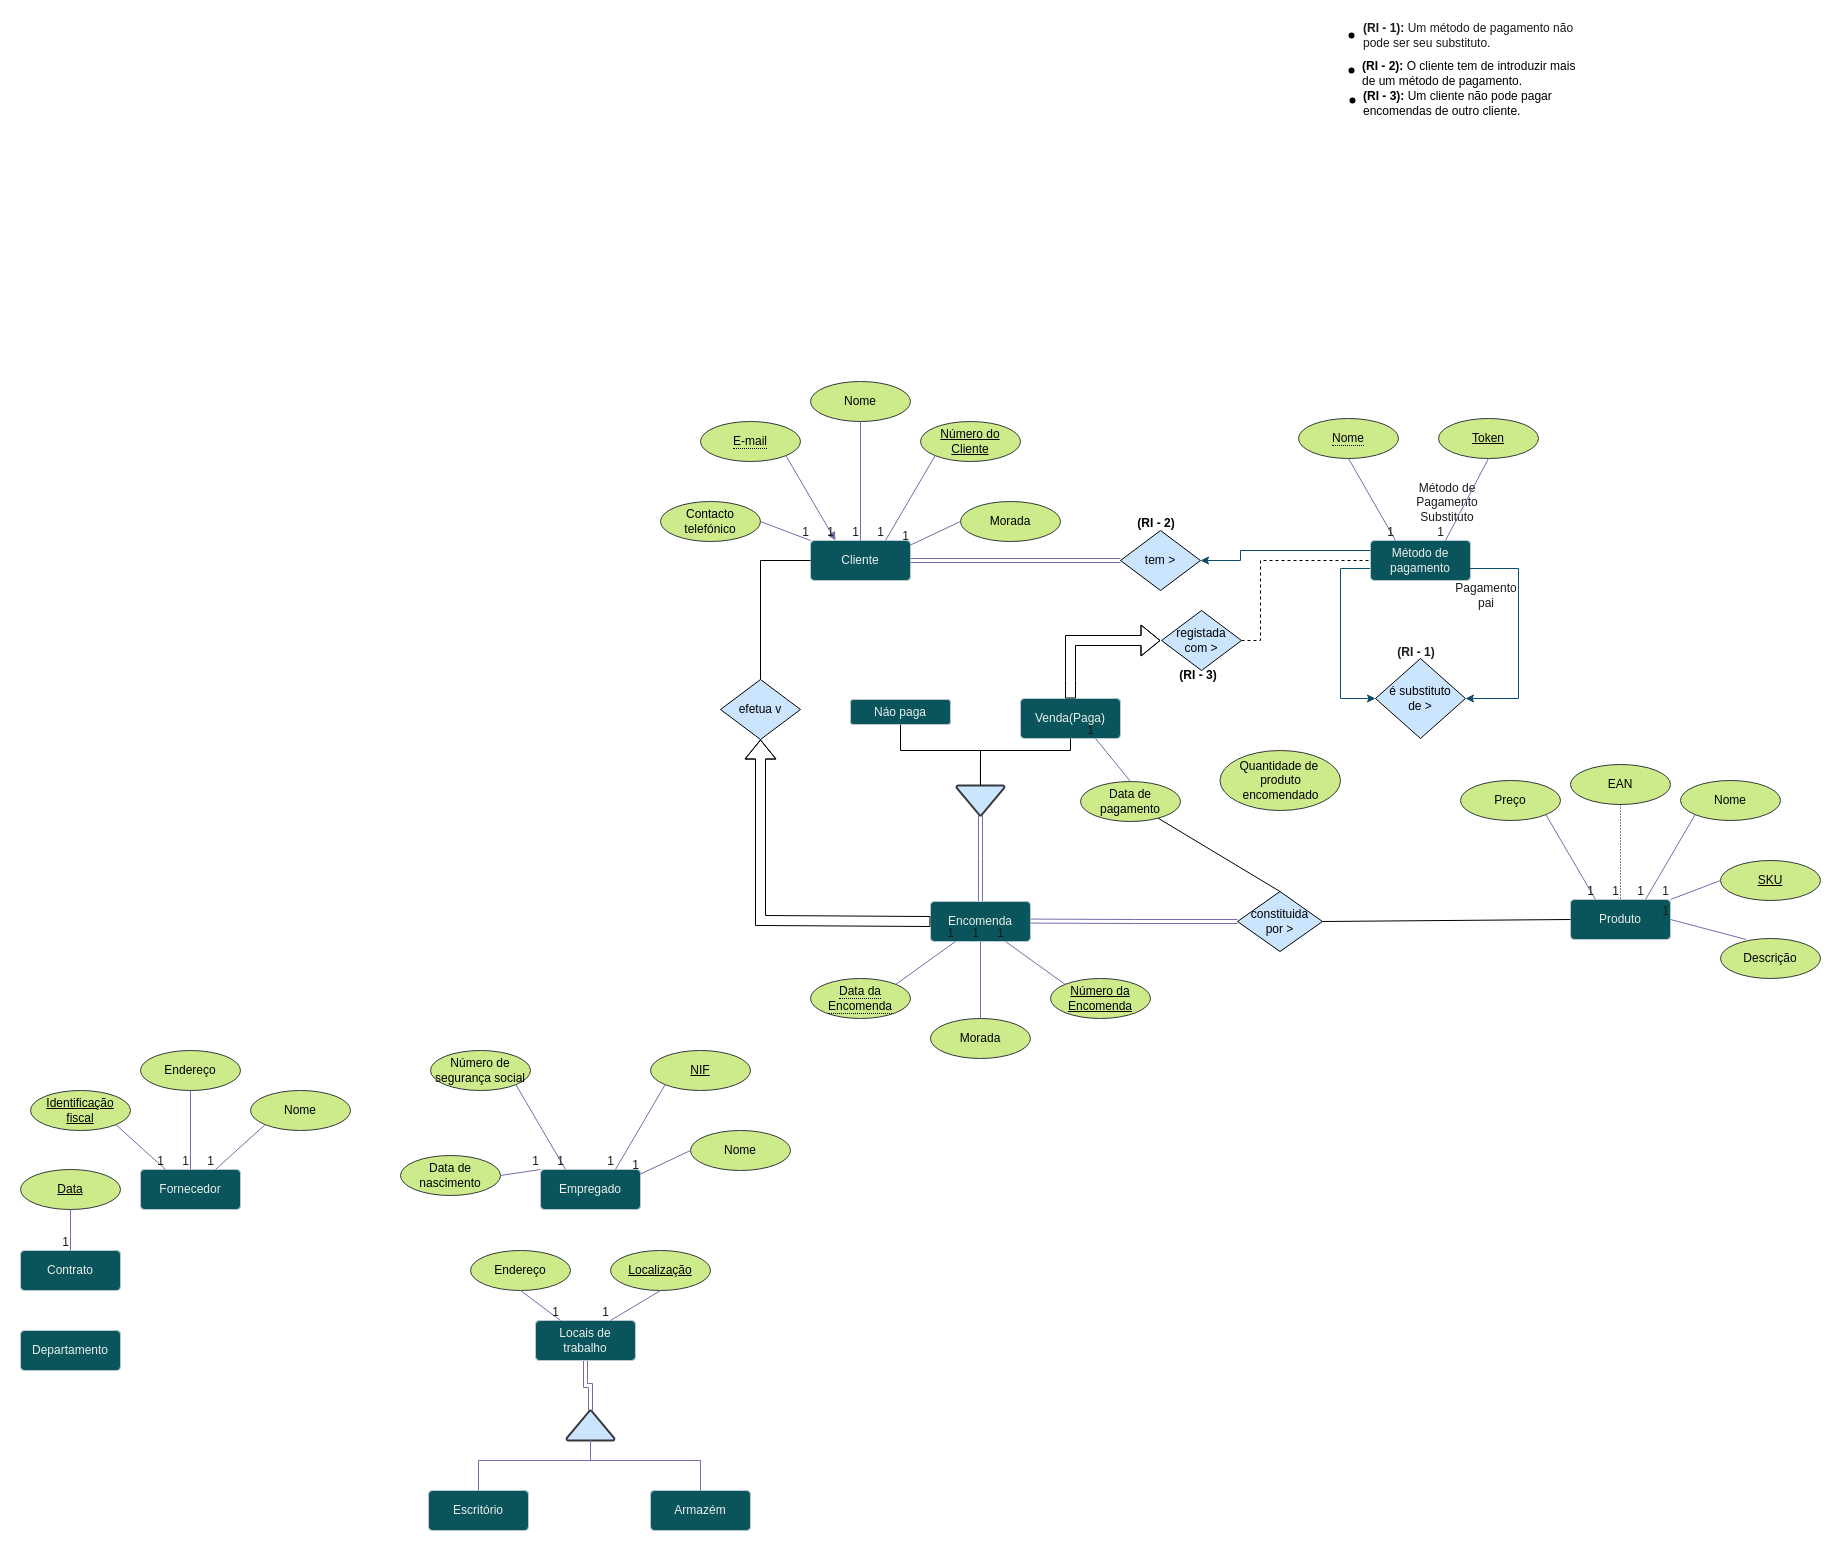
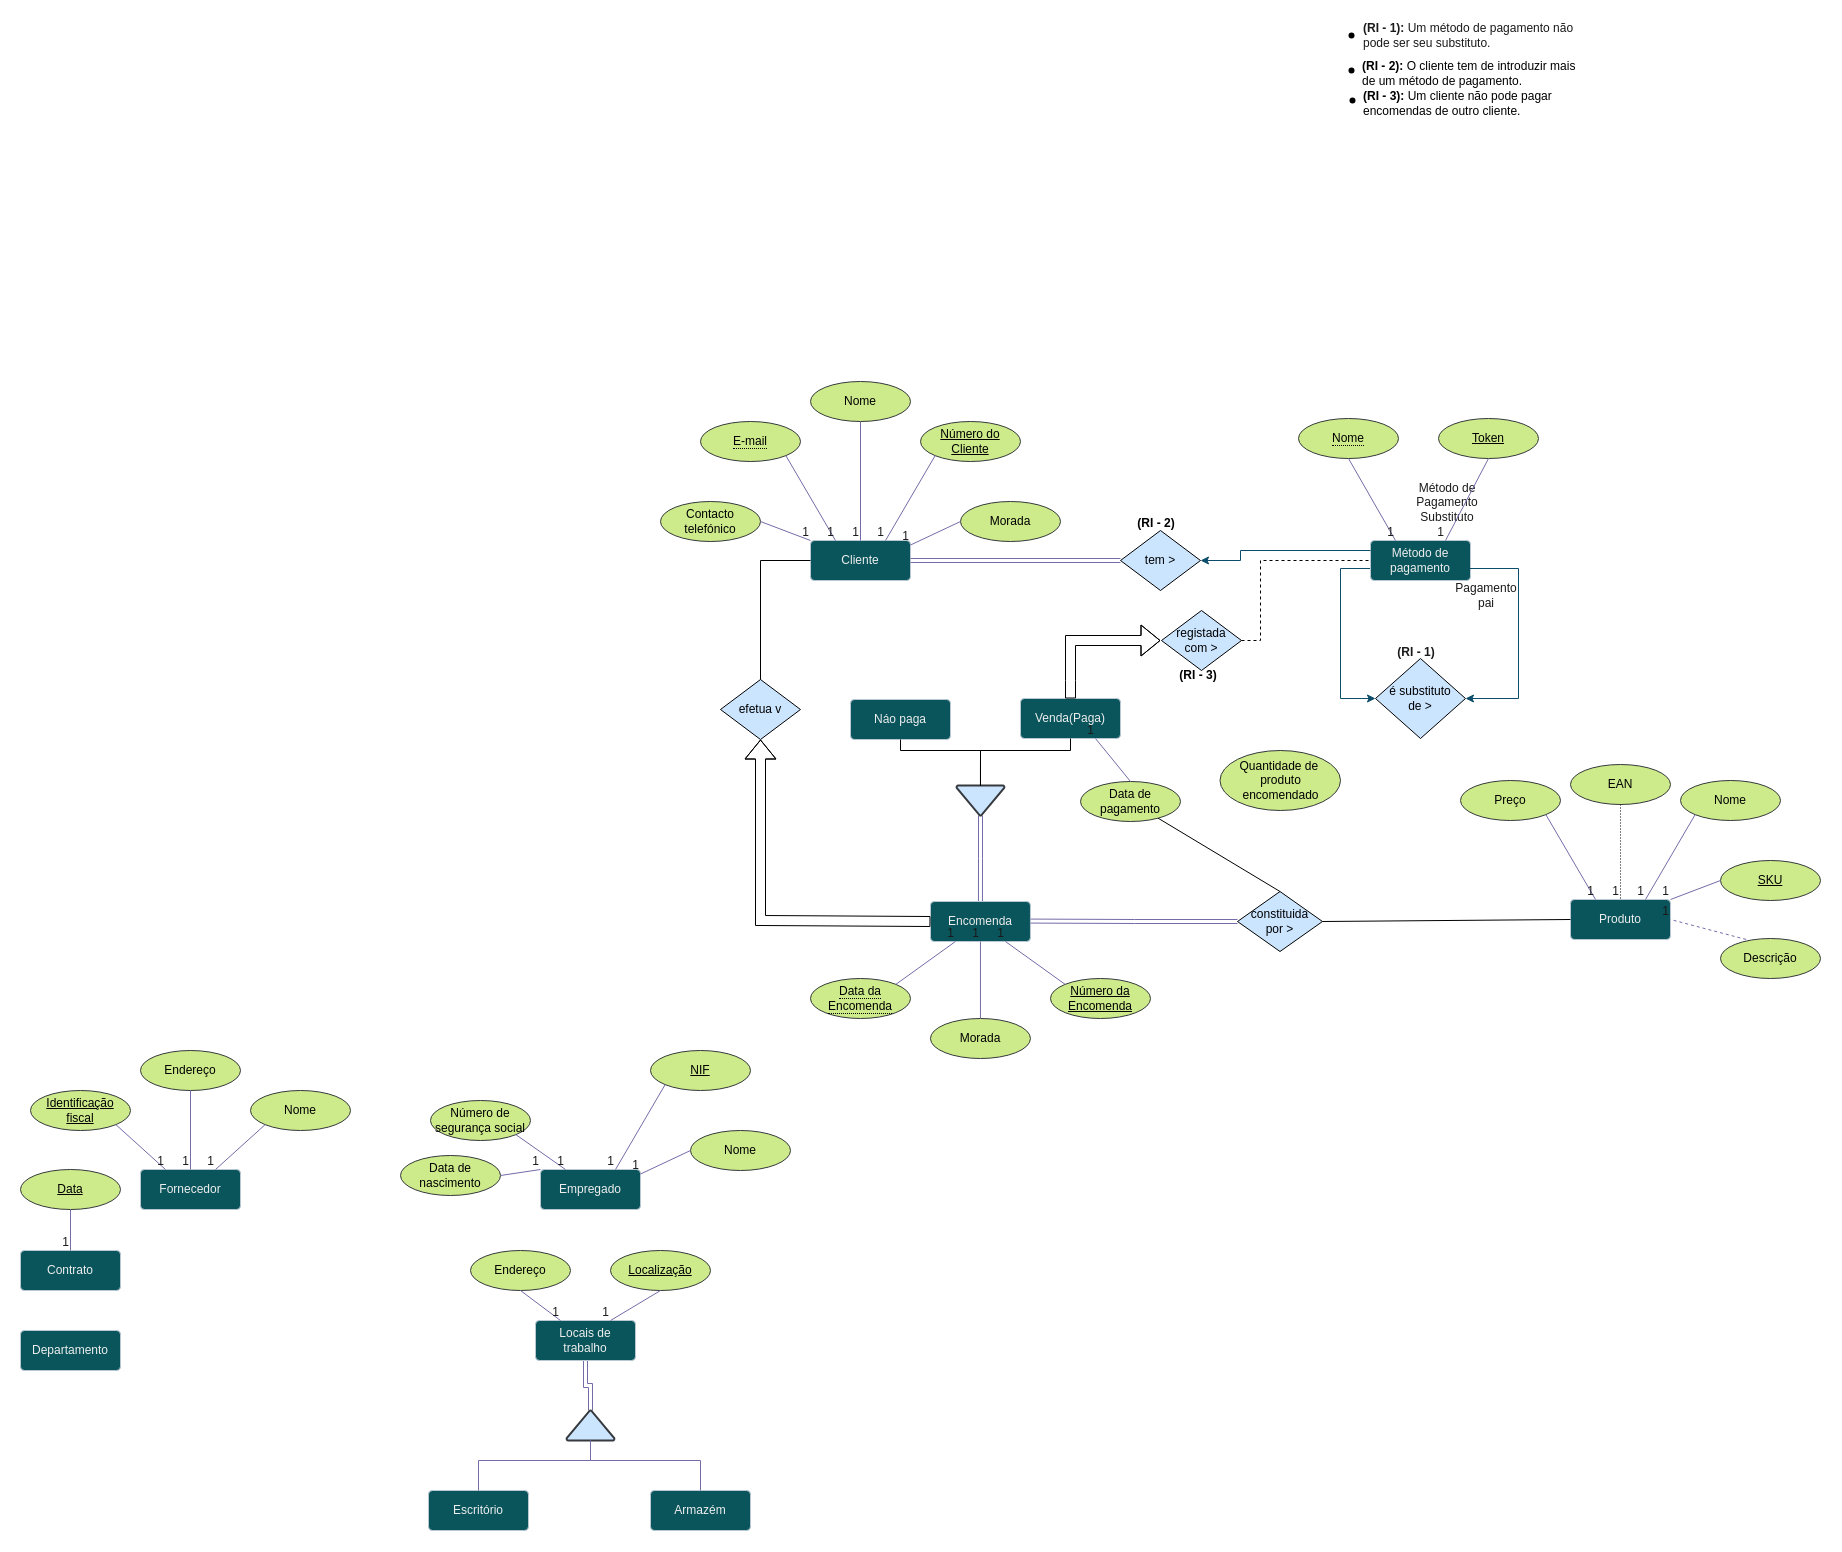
(830, 532) -> (832, 535)
(901, 712) -> (901, 720)
(1707, 929) -> (1707, 929)
(481, 1071) -> (481, 1121)
